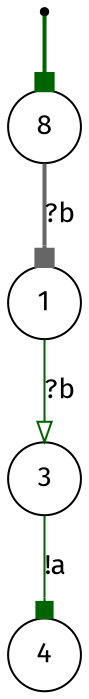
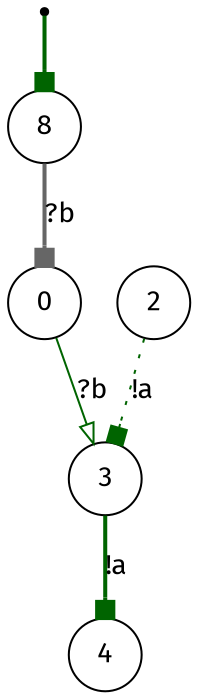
(45, 303) -> (45, 303)
none -> (154, 303)
(45, 557) -> (105, 557)
